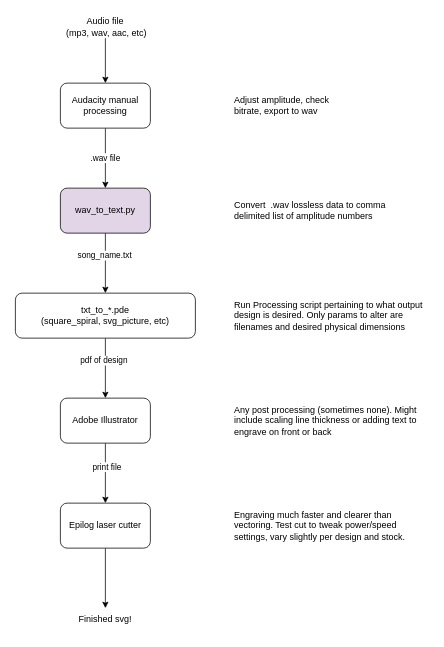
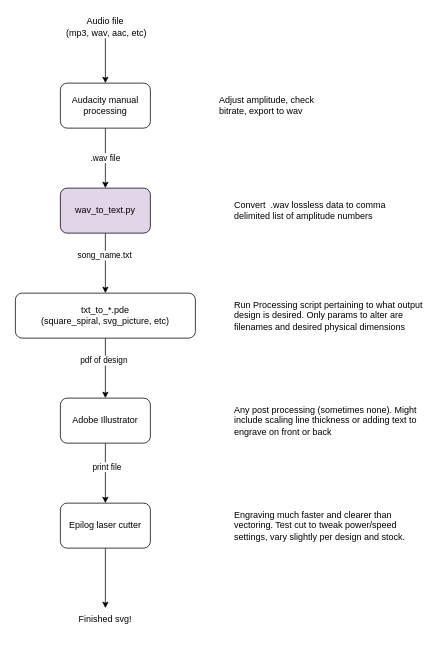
(289, 105) -> (274, 105)
